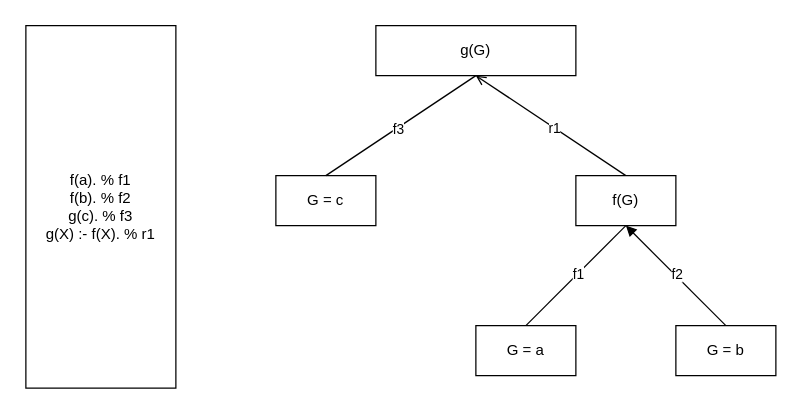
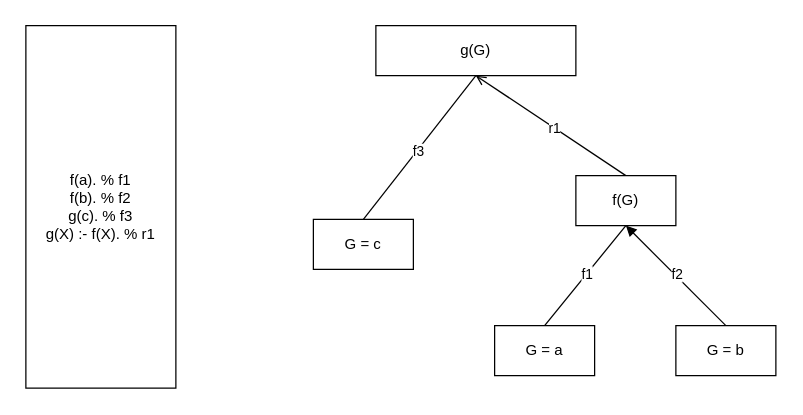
(326, 201) -> (363, 244)
(526, 351) -> (544, 351)
